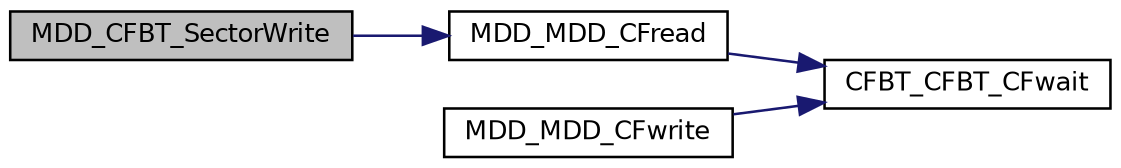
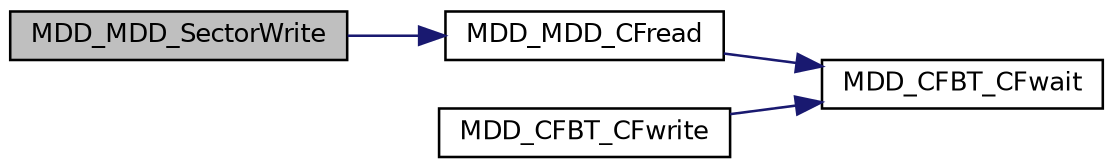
(181, 36) -> (179, 36)
(968, 84) -> (962, 84)
(588, 133) -> (585, 133)
